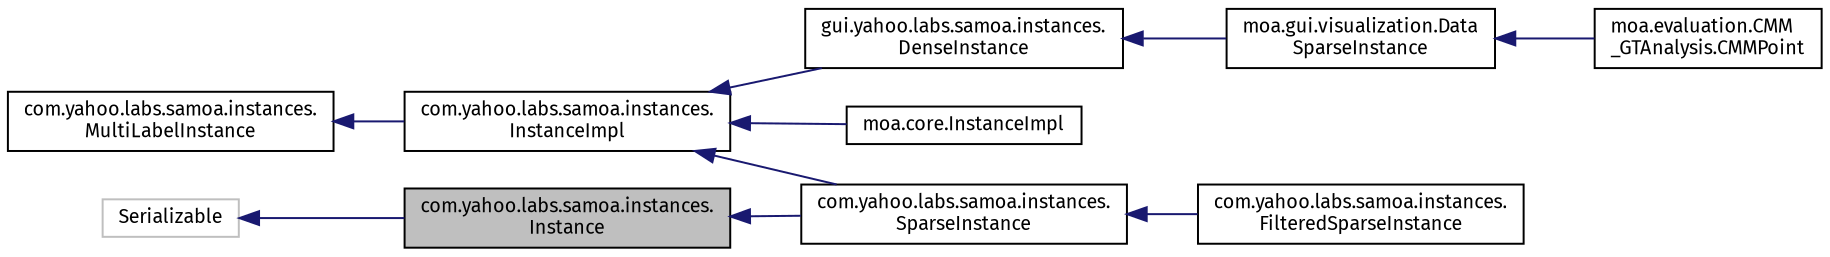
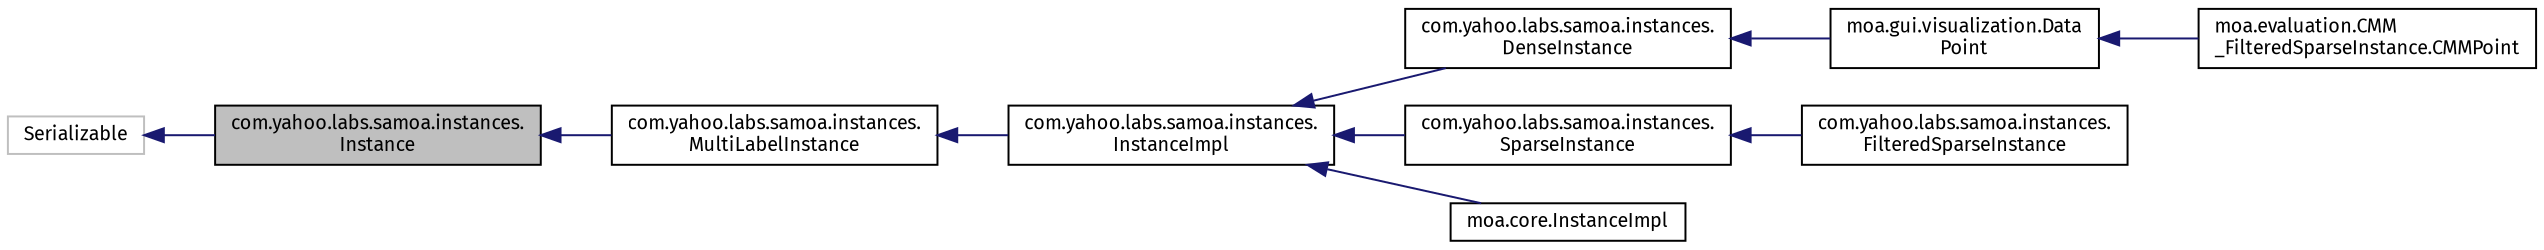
(964, 38) -> (1568, 38)
(1361, 38) -> (1965, 38)
(1708, 38) -> (2367, 38)
(775, 216) -> (586, 135)
